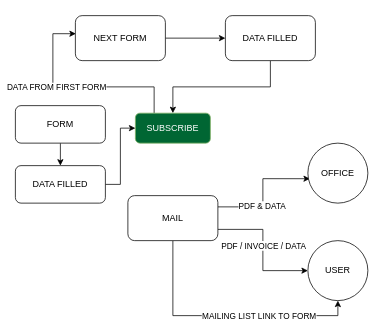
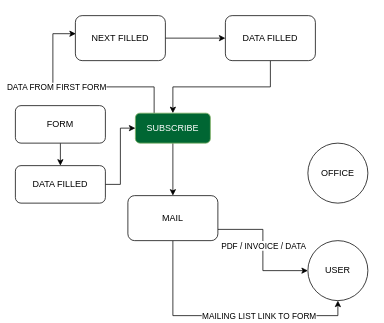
(120, 38) -> (120, 38)
(283, 178) -> none
none -> (173, 189)
